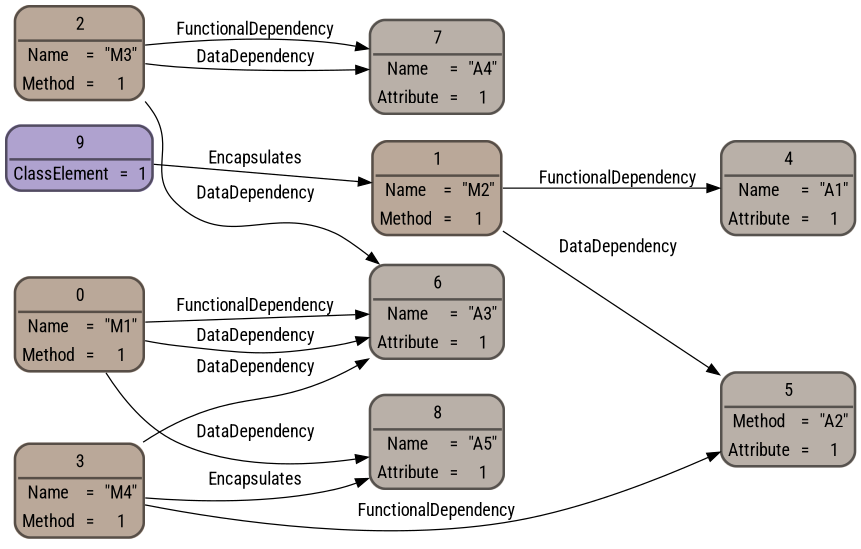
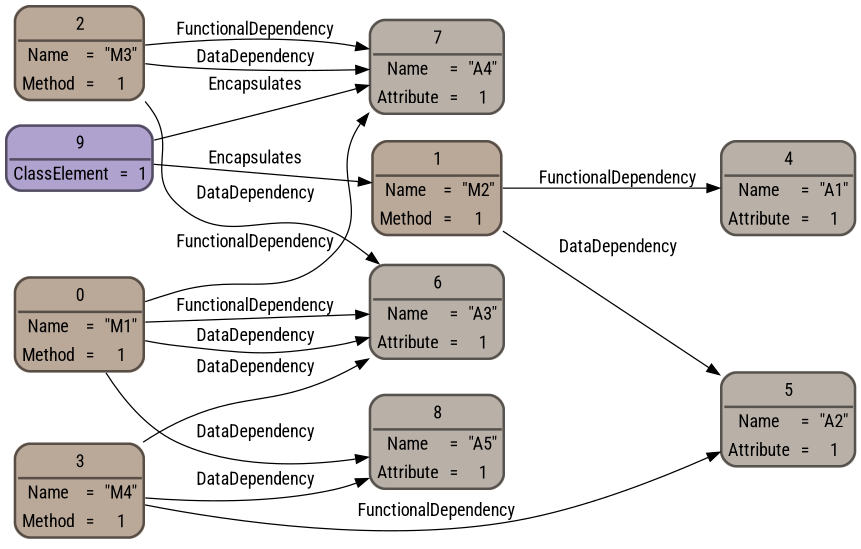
none -> (255, 115)
none -> (309, 272)
(759, 422) -> (759, 422)
(256, 480) -> (256, 480)
